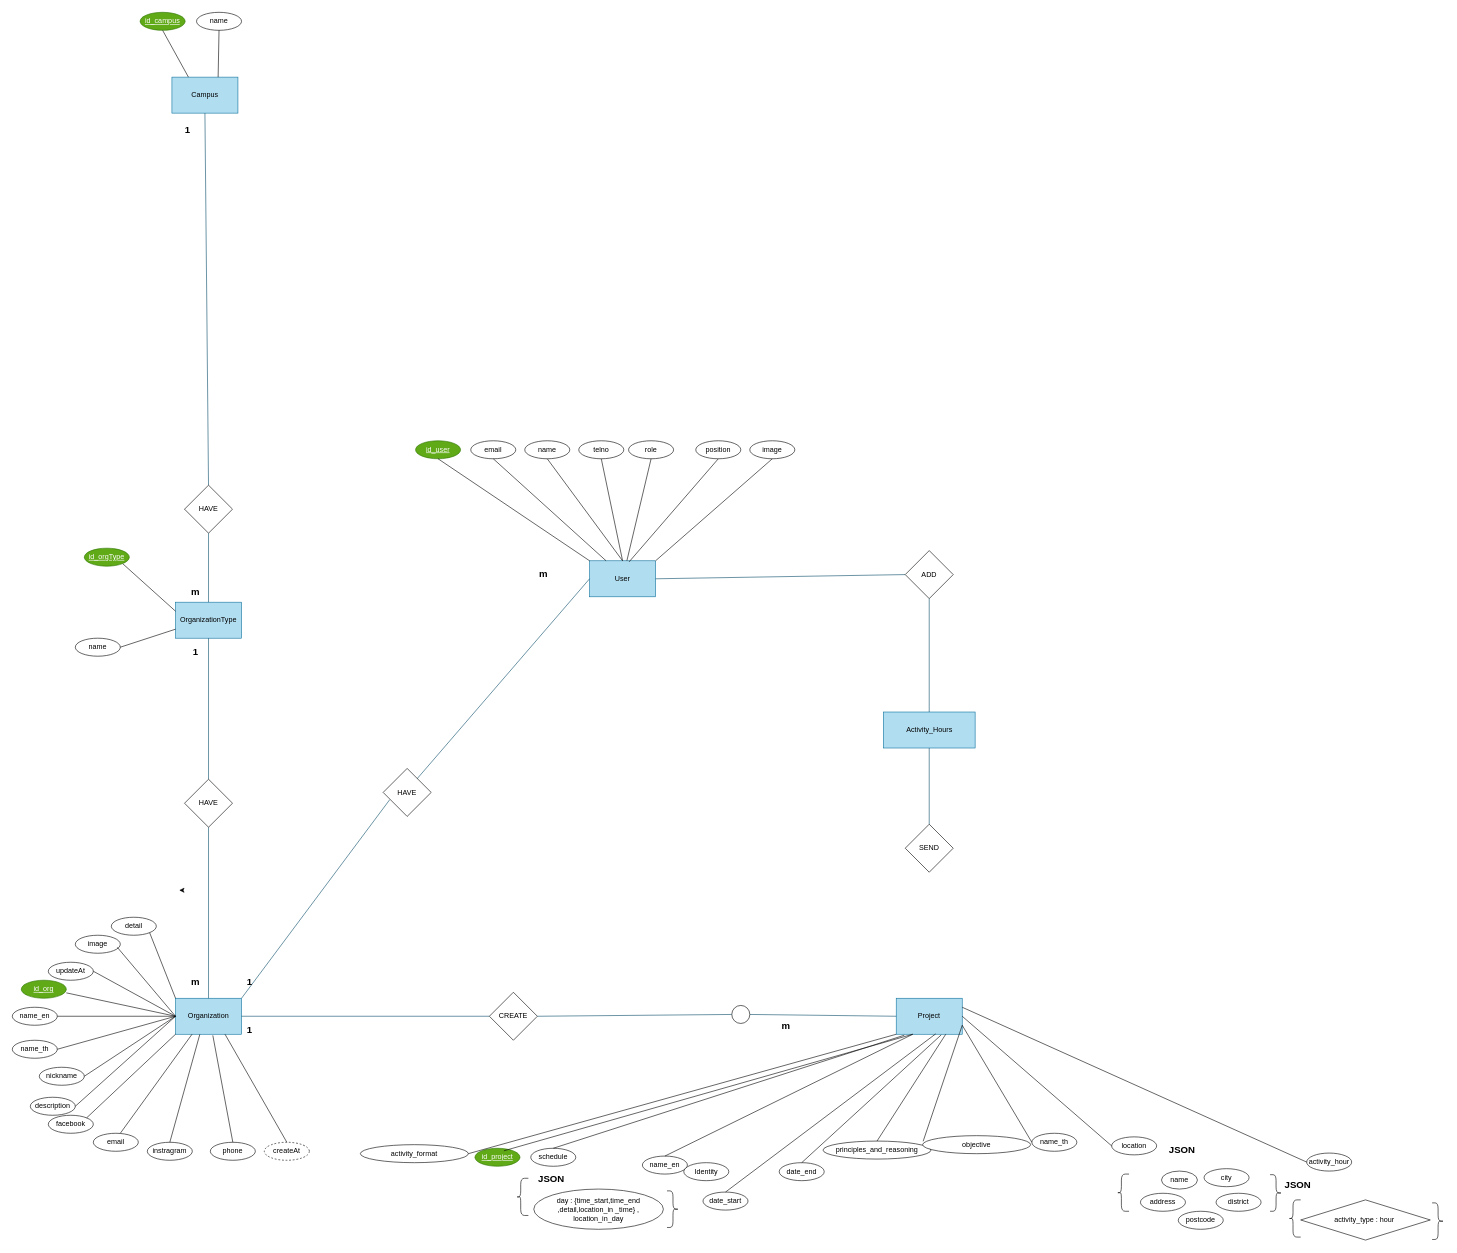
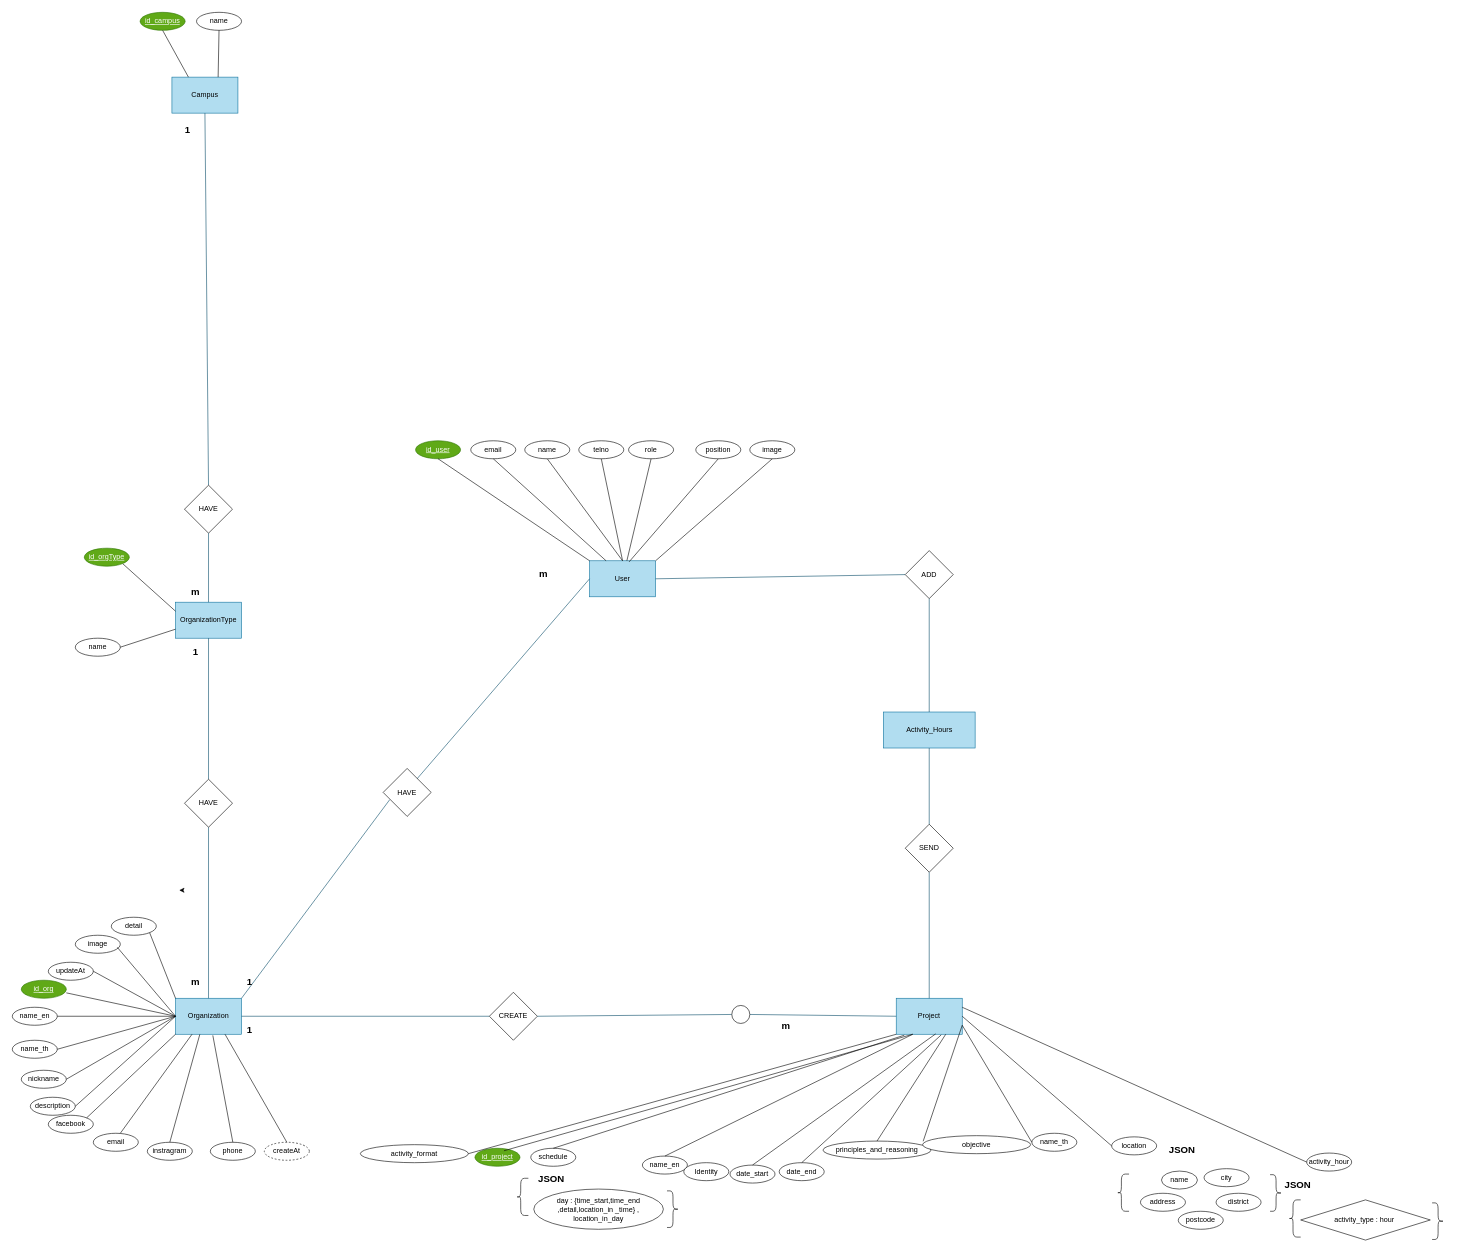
none -> (929, 935)
(62, 1076) -> (44, 1079)
(725, 1201) -> (752, 1174)
